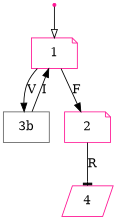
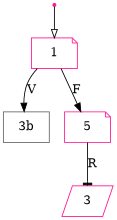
(39, 94) -> none
(88, 127) -> (88, 127)
(88, 201) -> (88, 201)
